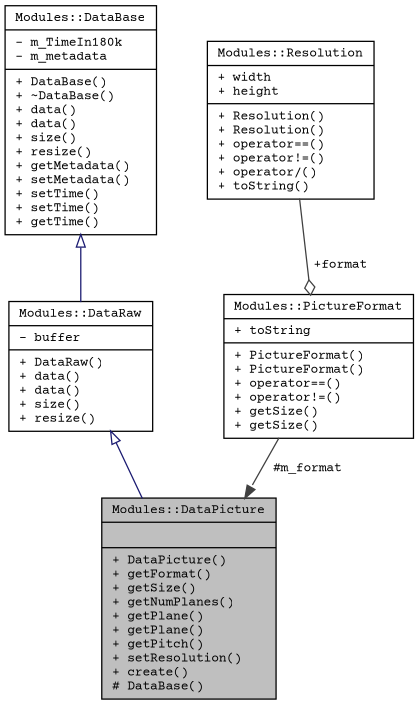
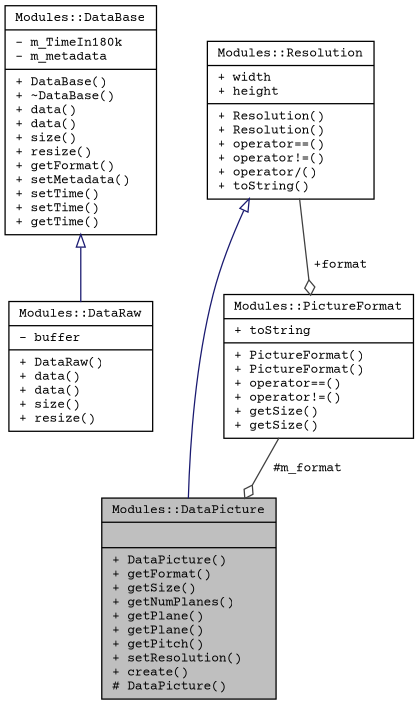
(73, 165) -> (66, 165)
(266, 461) -> (266, 461)
(129, 471) -> (201, 351)
(158, 686) -> (170, 686)
